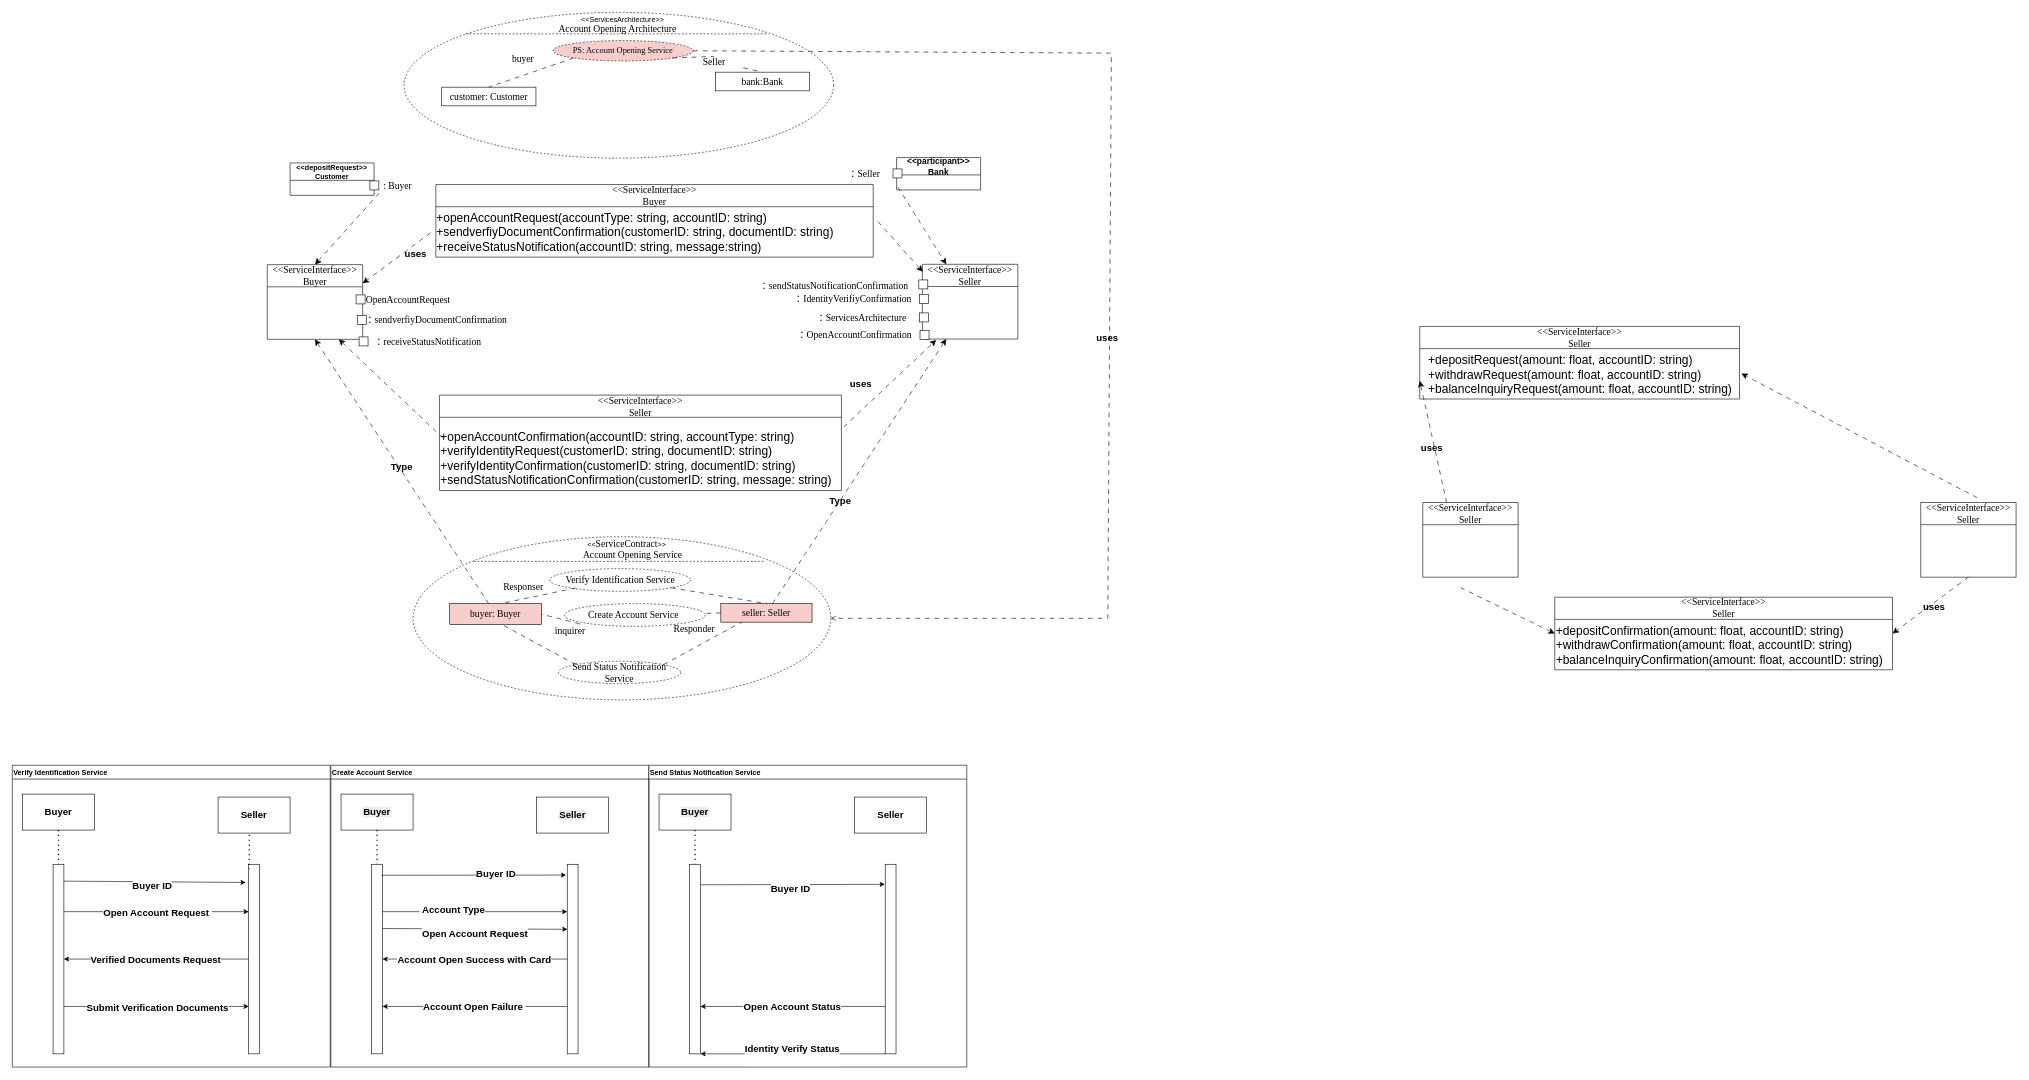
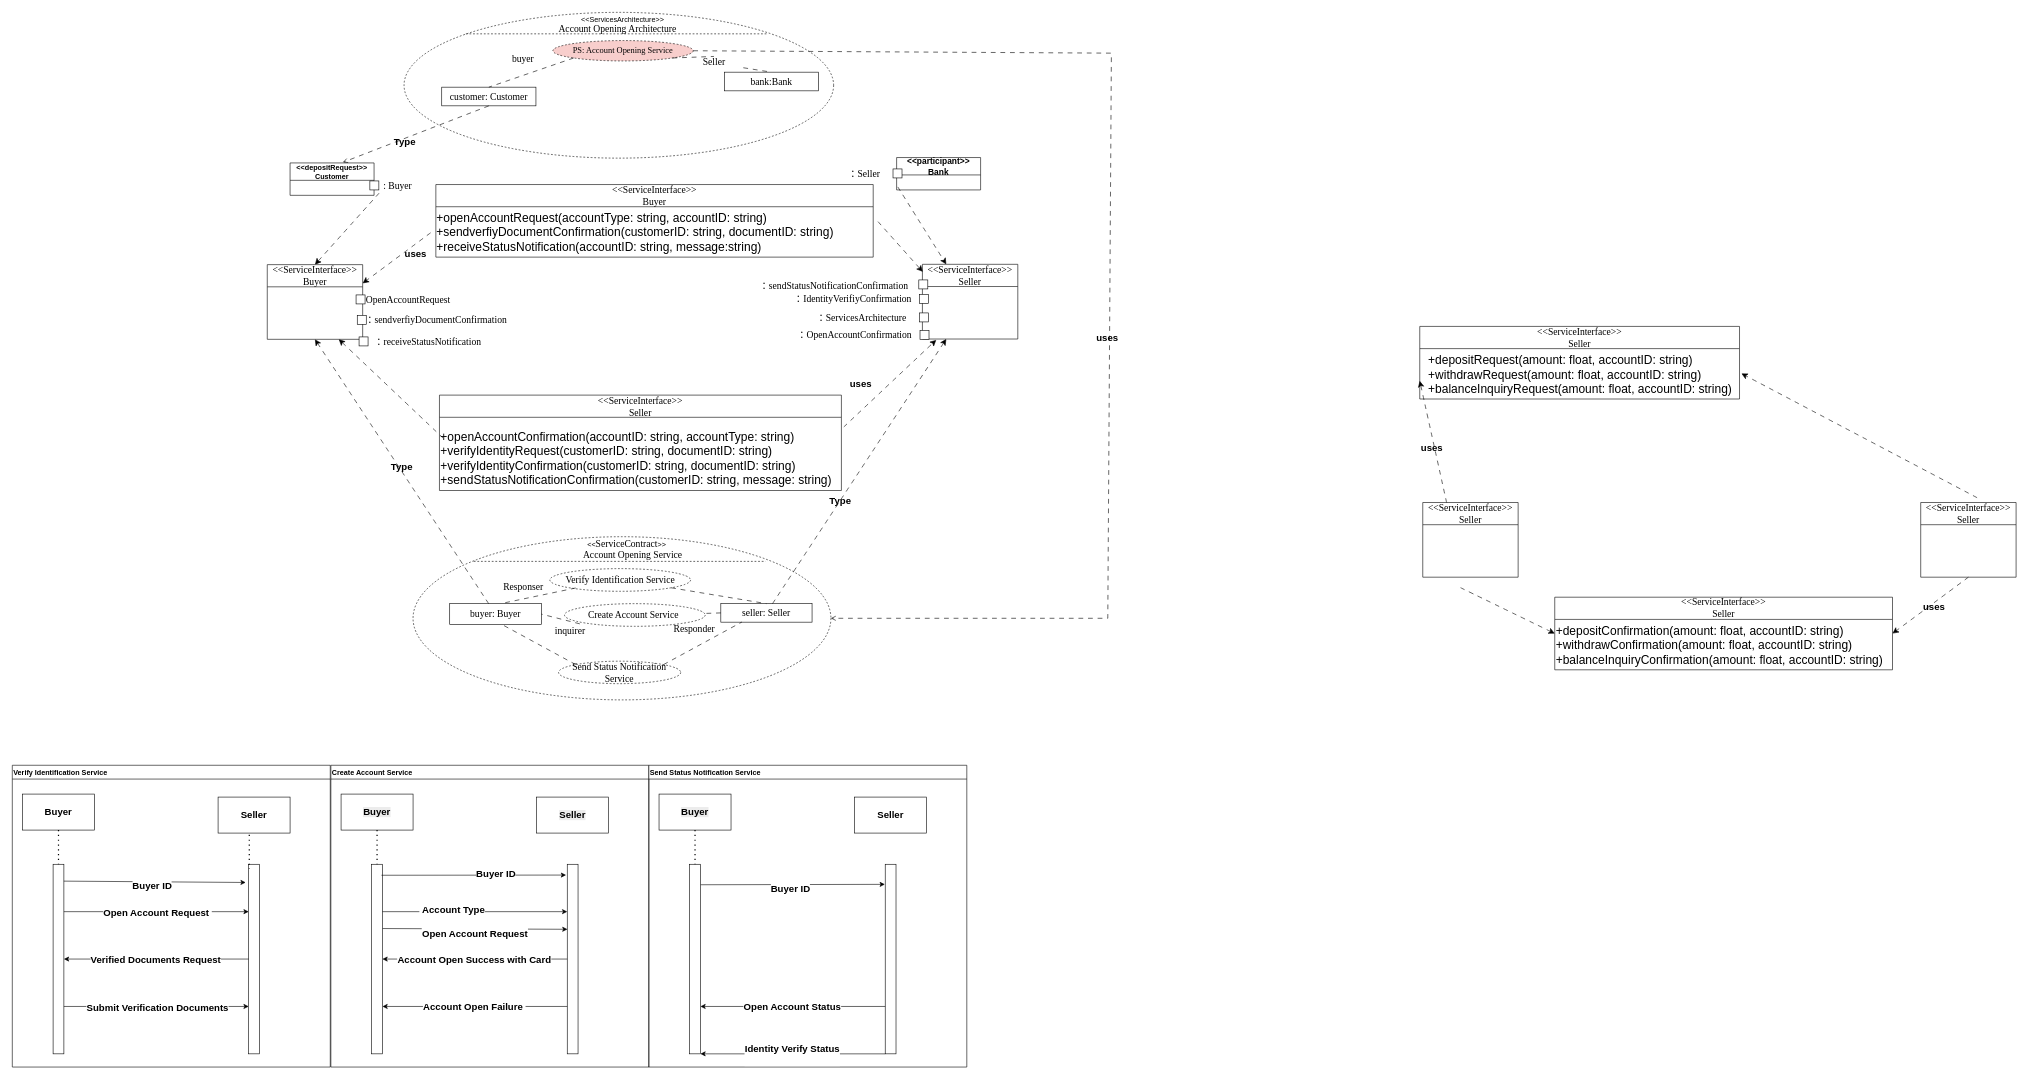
(763, 81) -> (772, 81)
none -> (395, 142)
(767, 613) -> (767, 613)
(496, 614) -> (496, 614)
